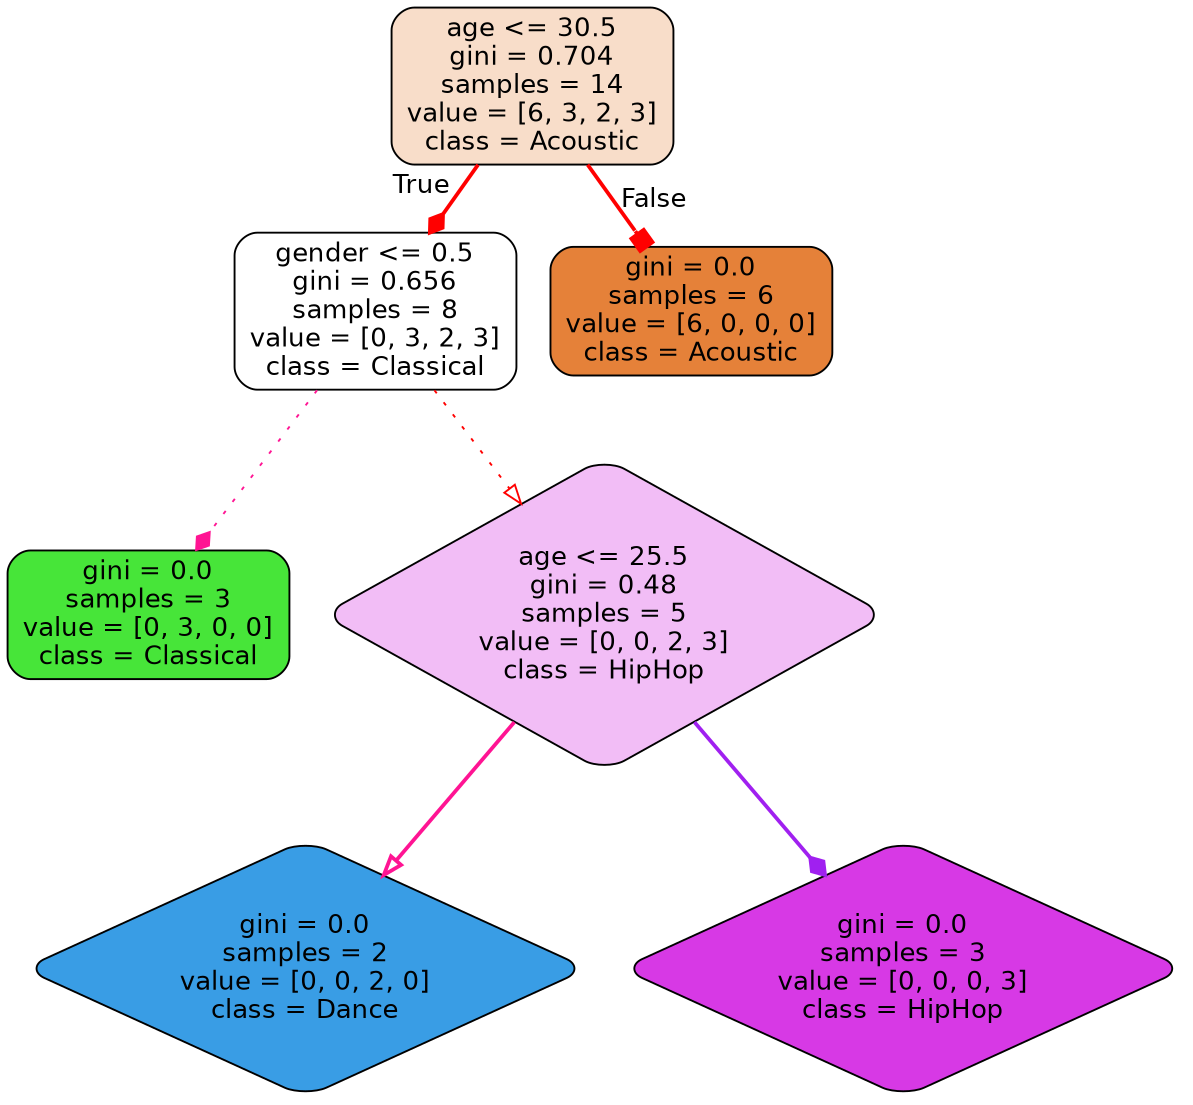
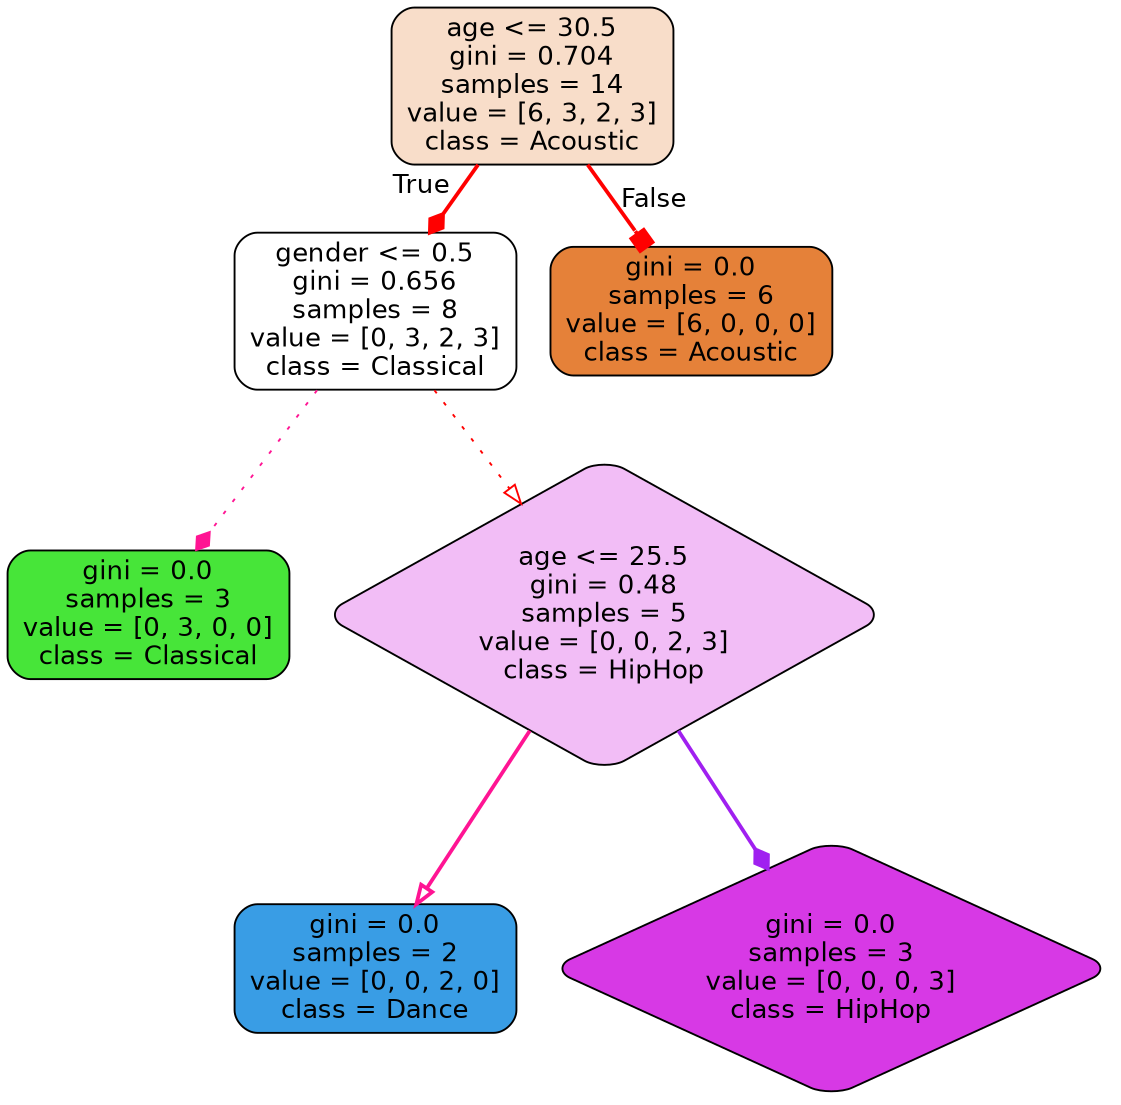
(306, 969) -> (375, 969)
